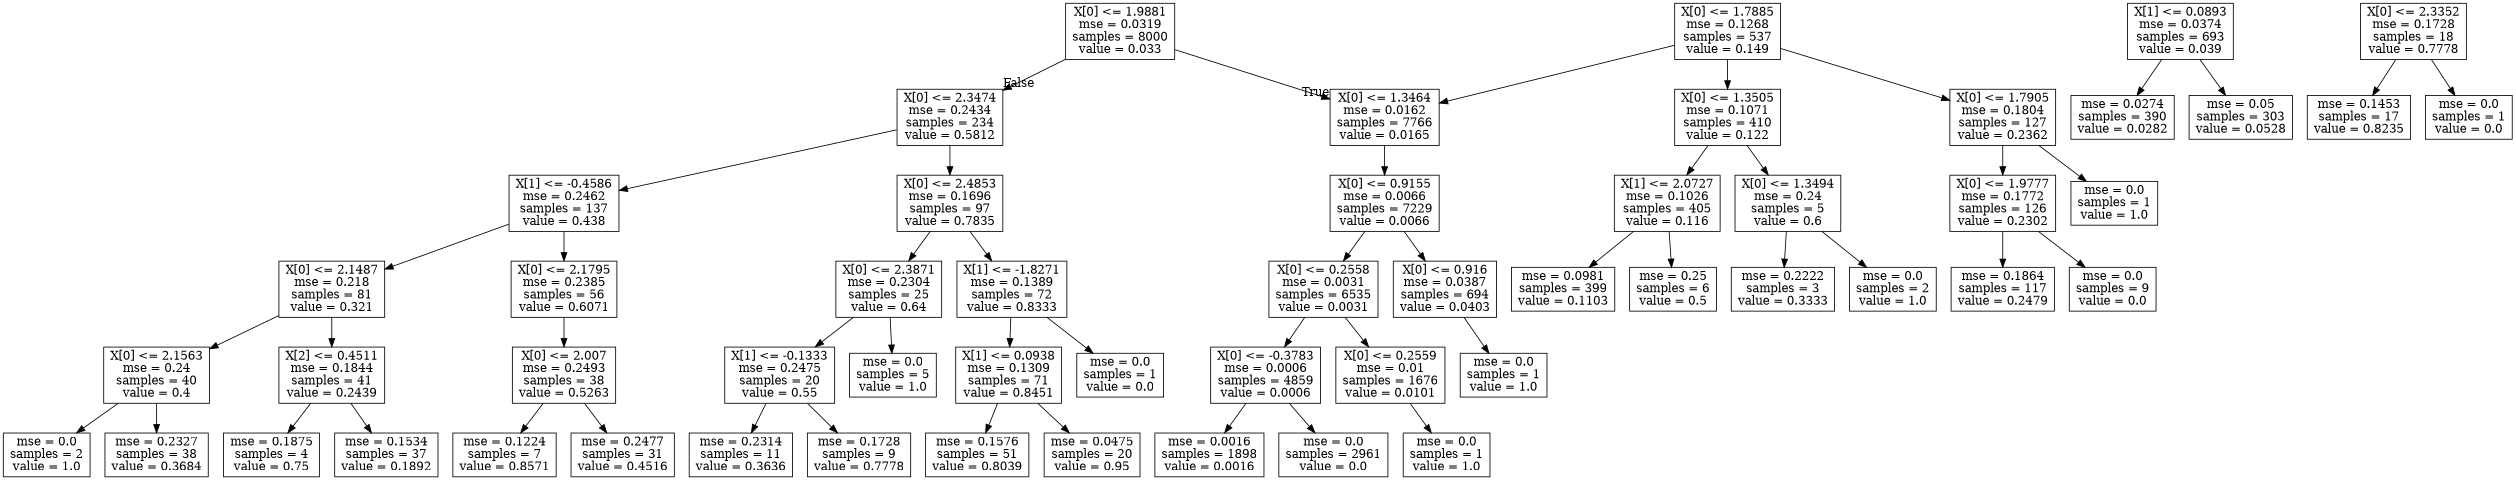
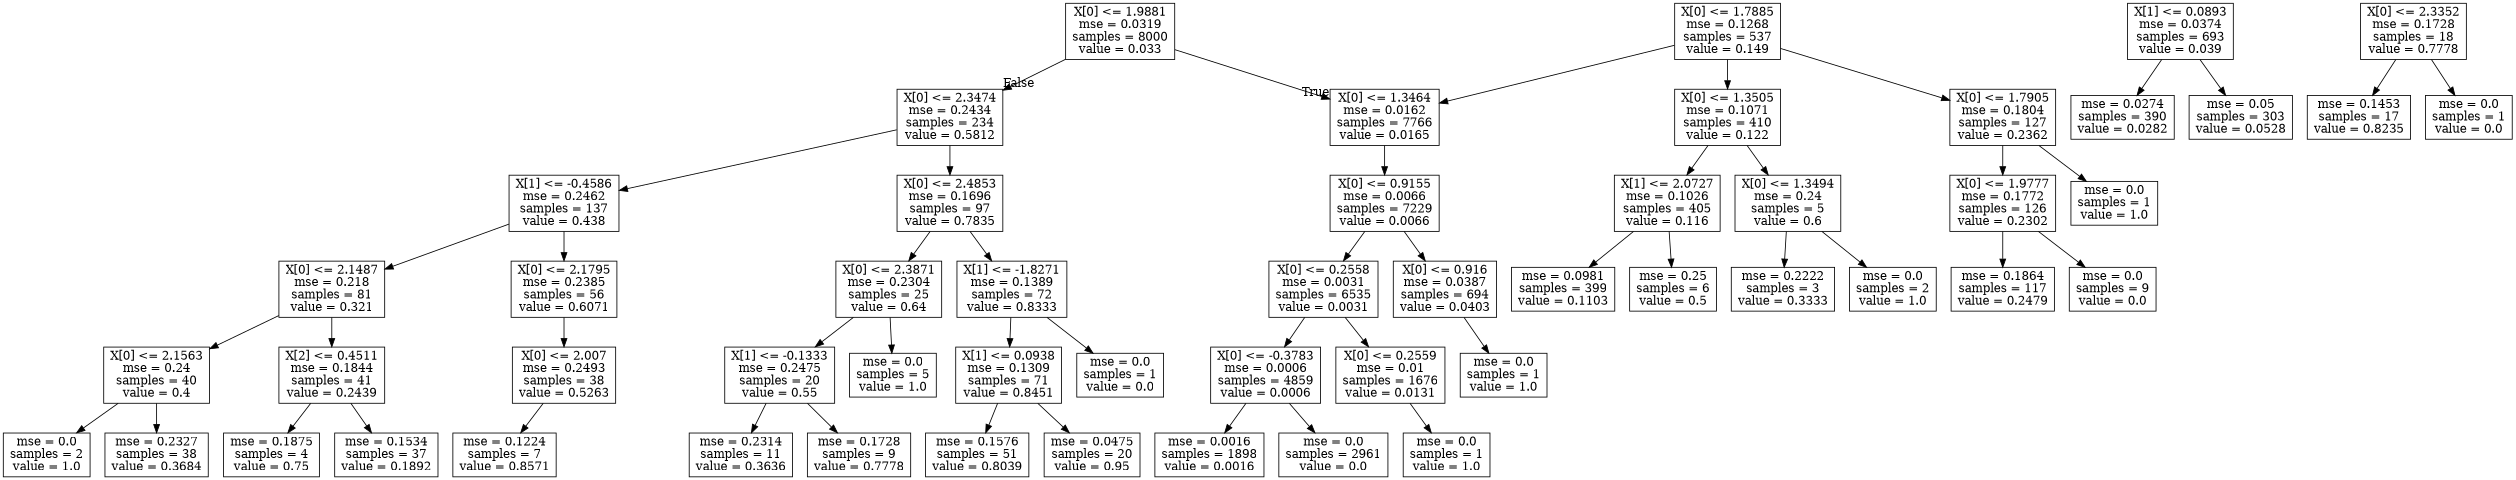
(1390, 375) -> (1390, 375)
(623, 455) -> none
